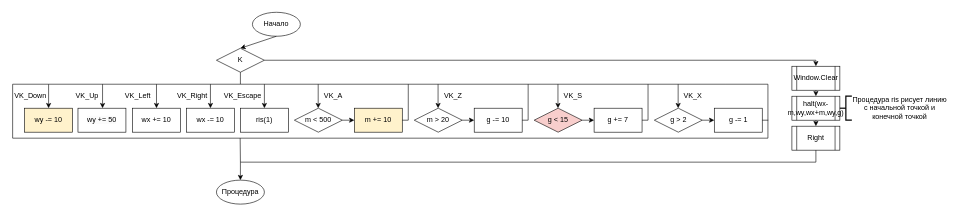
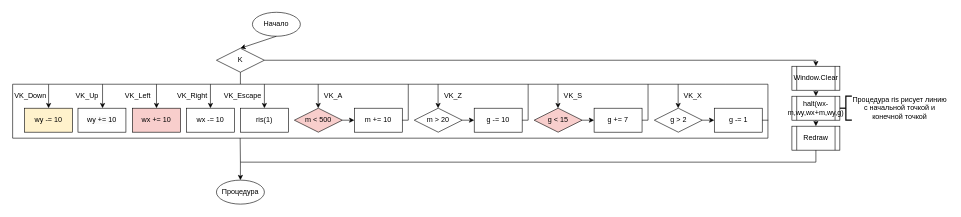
(102, 120) -> (102, 120)
(156, 120) -> (156, 120)
(318, 120) -> (318, 120)
(378, 120) -> (378, 120)
(816, 138) -> (816, 138)
